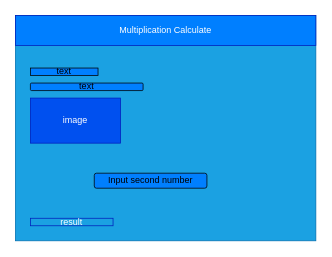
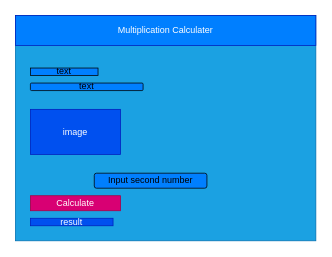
(165, 30) -> (165, 30)
(75, 120) -> (75, 132)
none -> (75, 203)
(72, 222) -> (72, 222)
